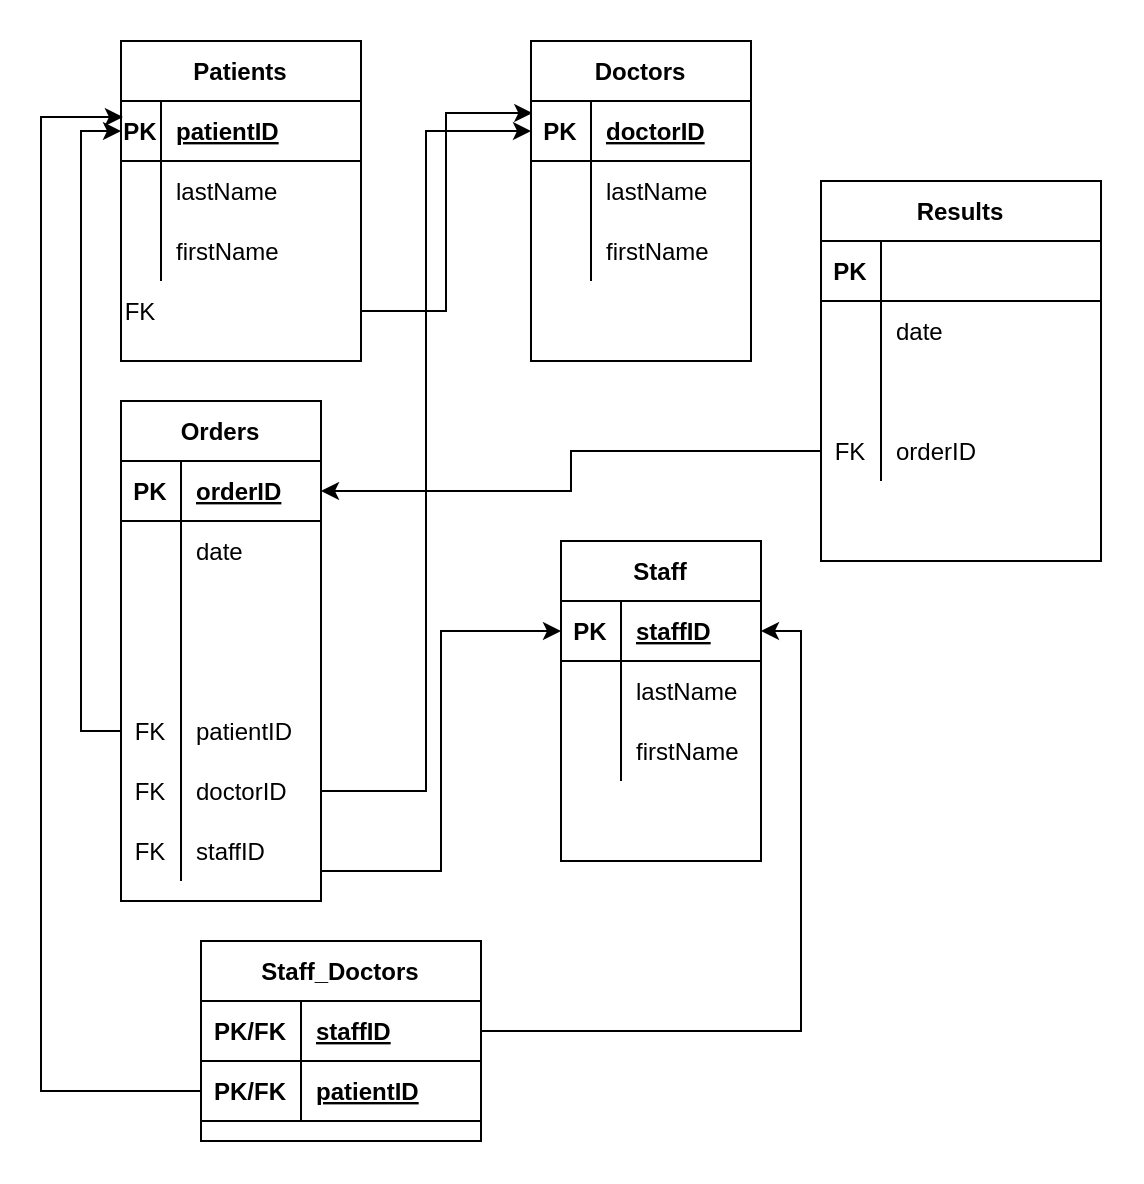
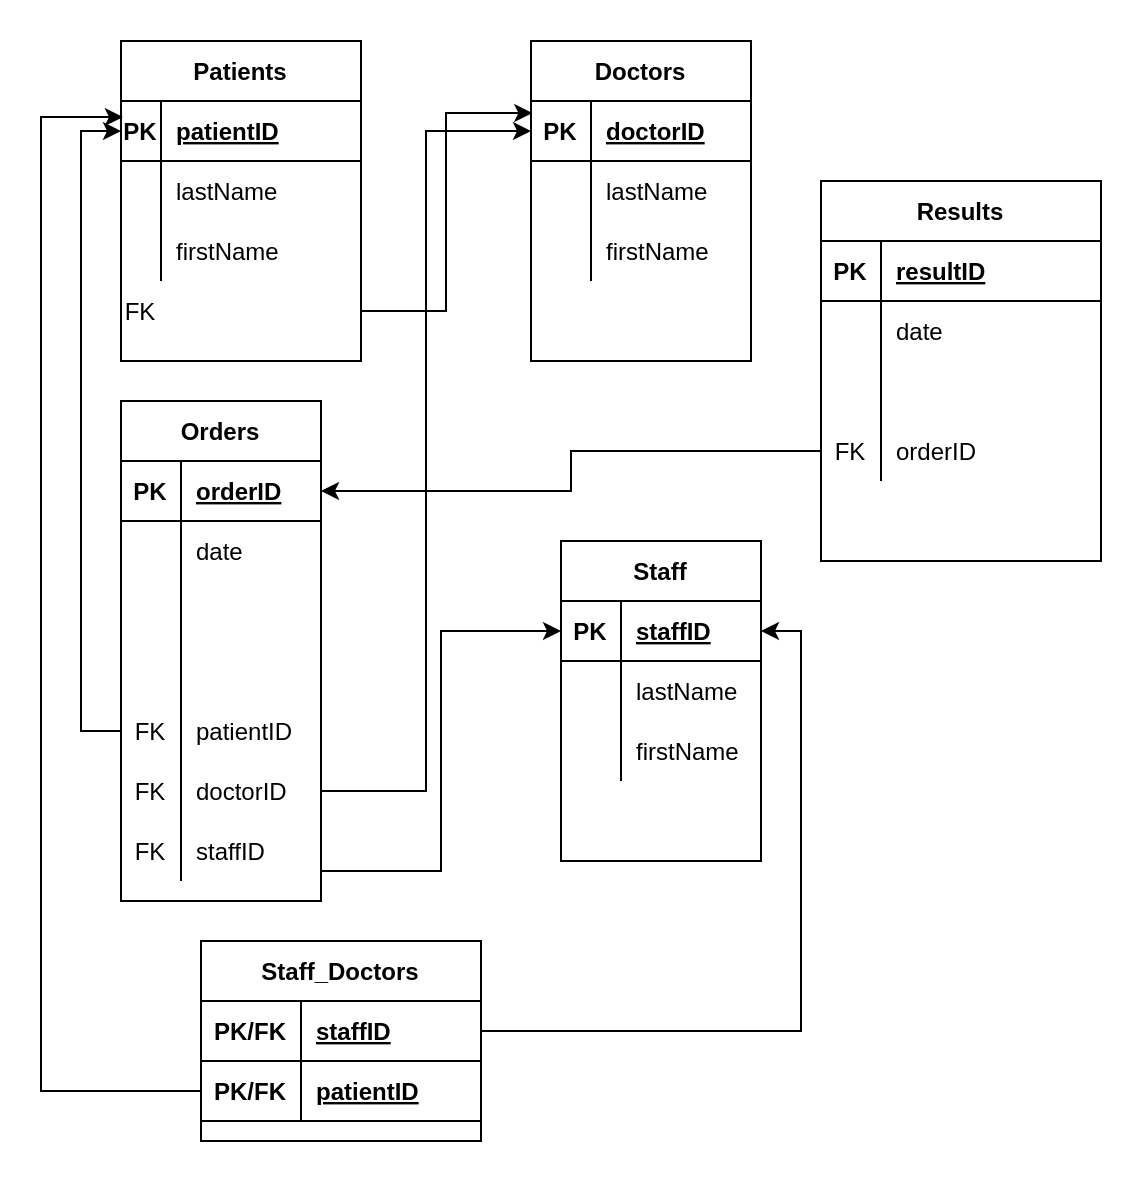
none -> (991, 271)
